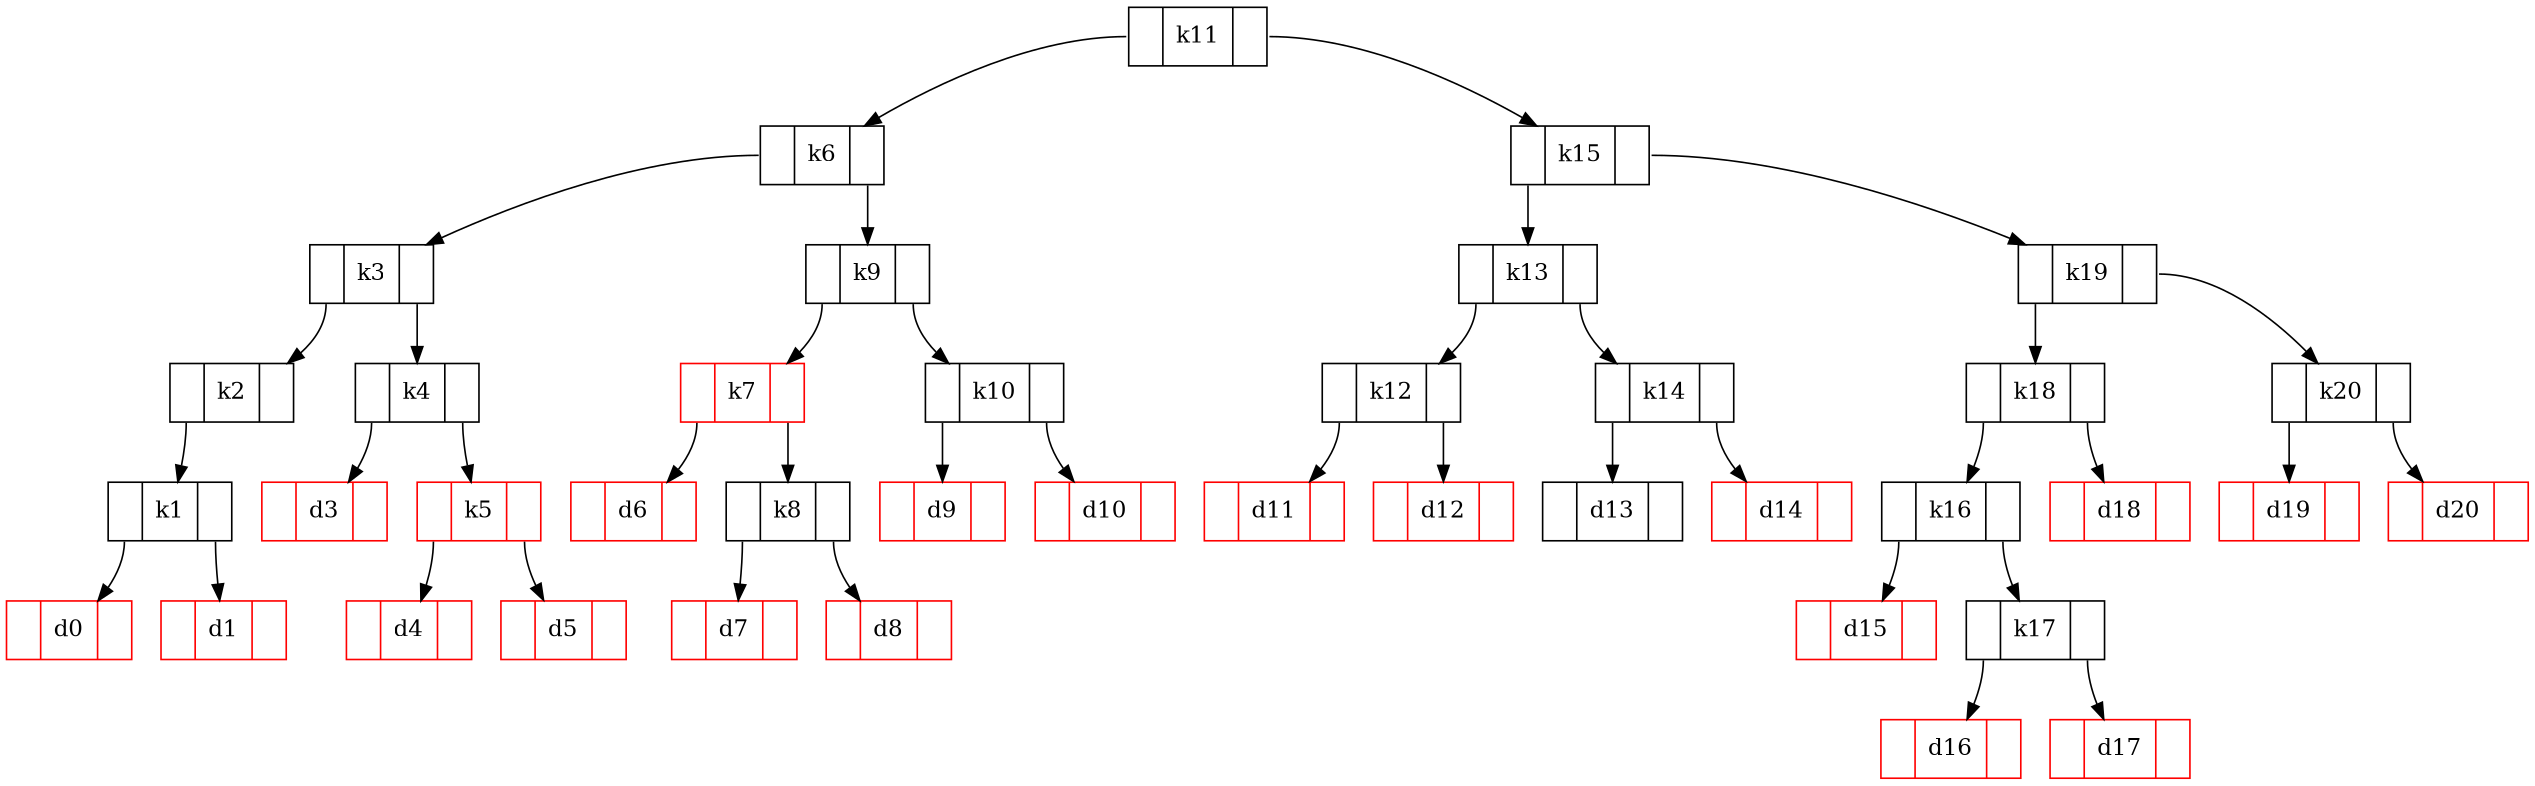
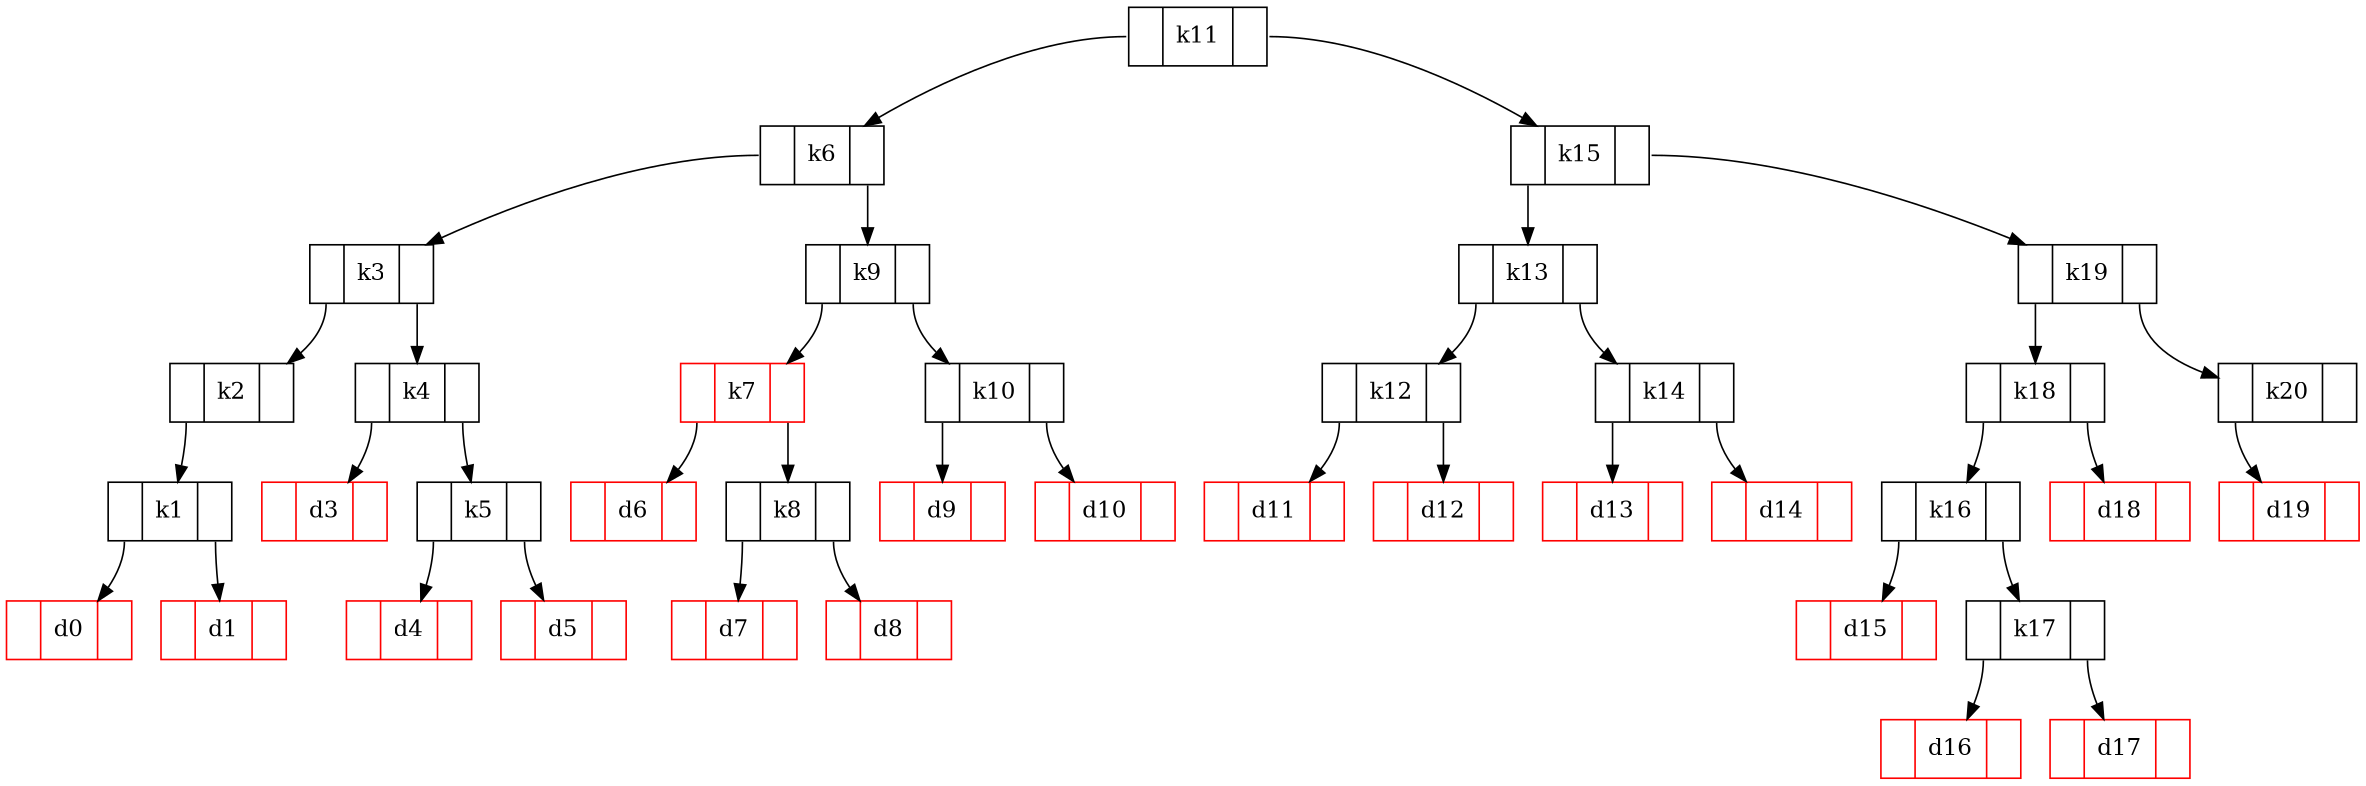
(479, 511) -> (479, 511)
(1613, 511) -> (1613, 511)
(2458, 511) -> none
